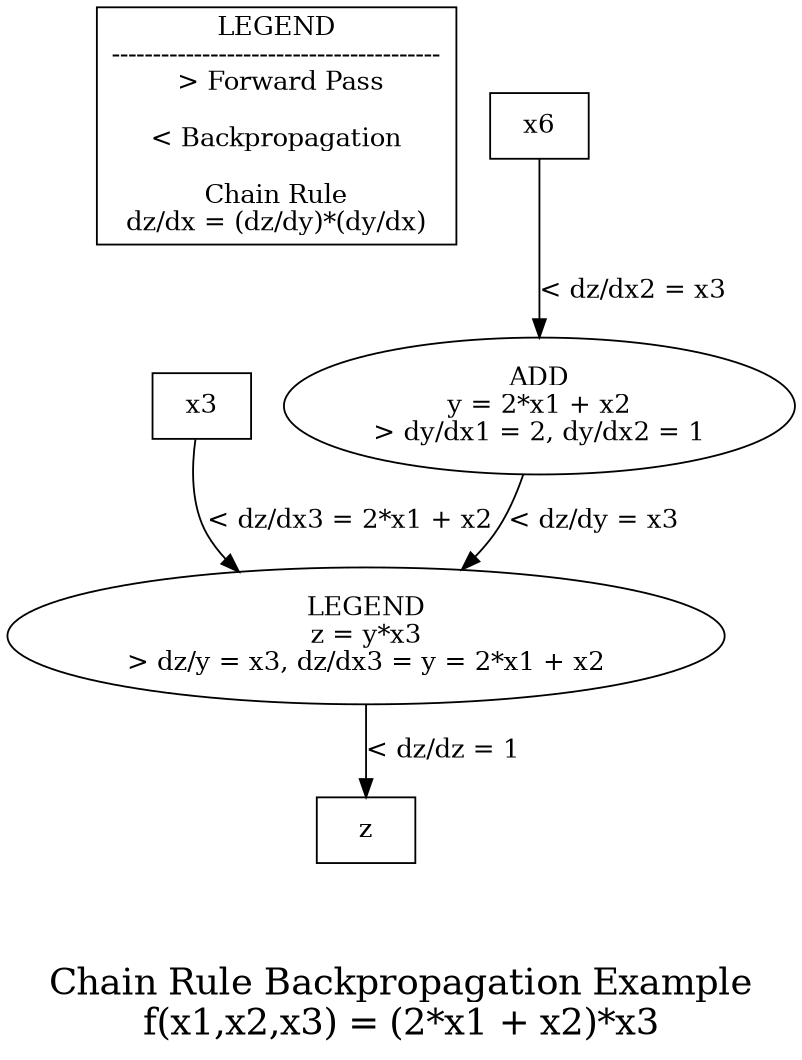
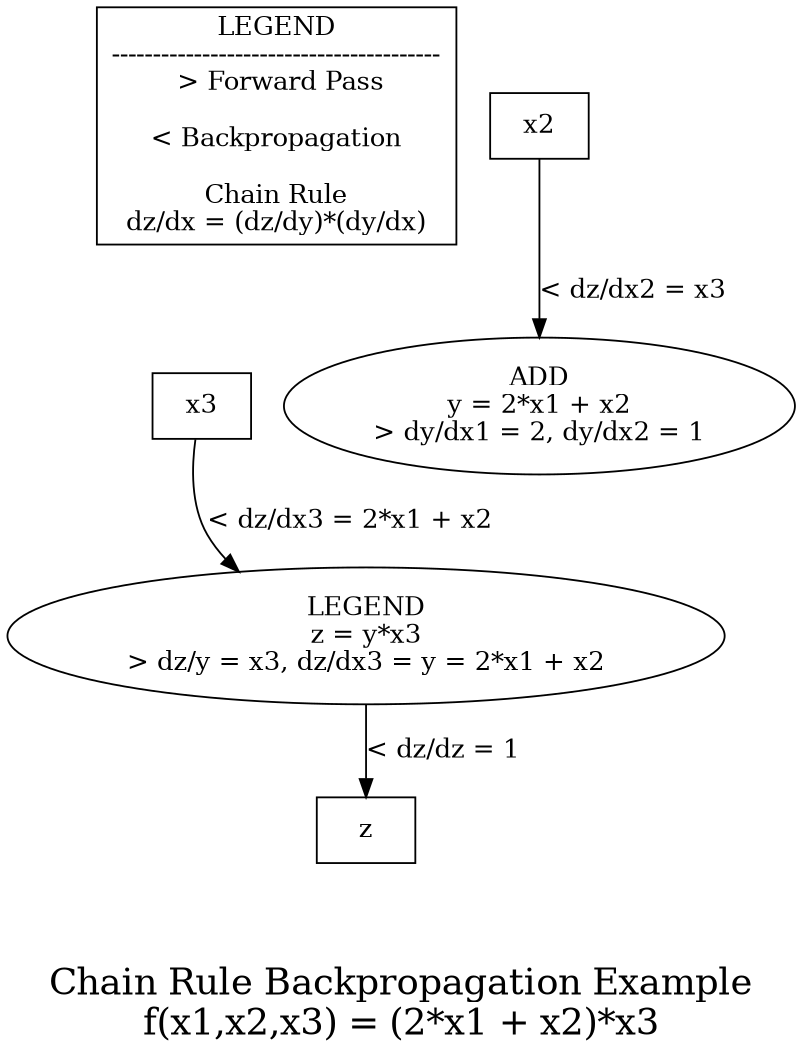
(539, 126) -> (539, 126)
(504, 518) -> none
